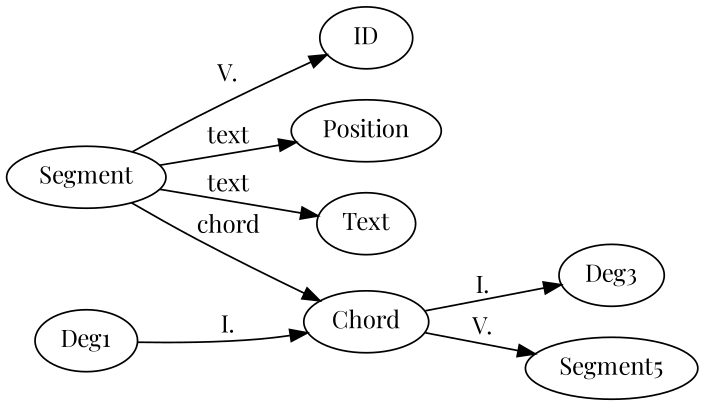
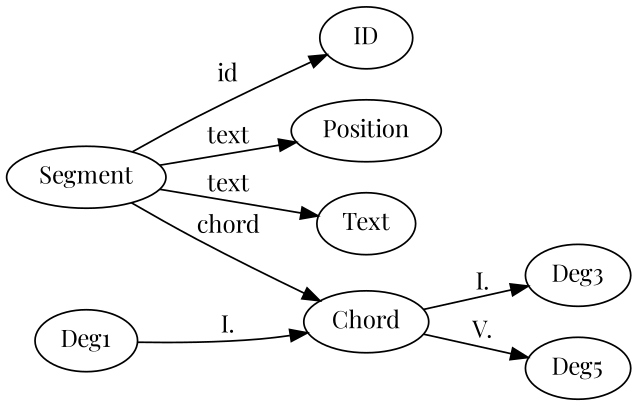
(229, 75) -> (229, 75)
(612, 368) -> (578, 368)
